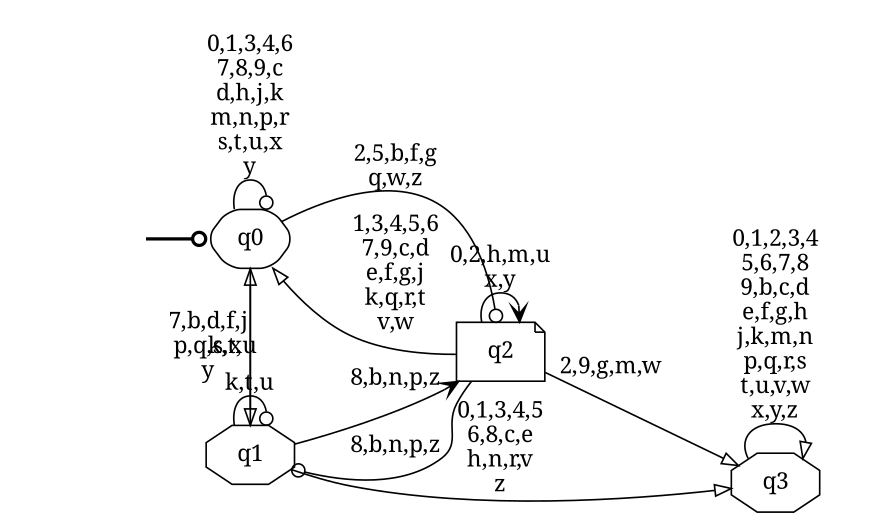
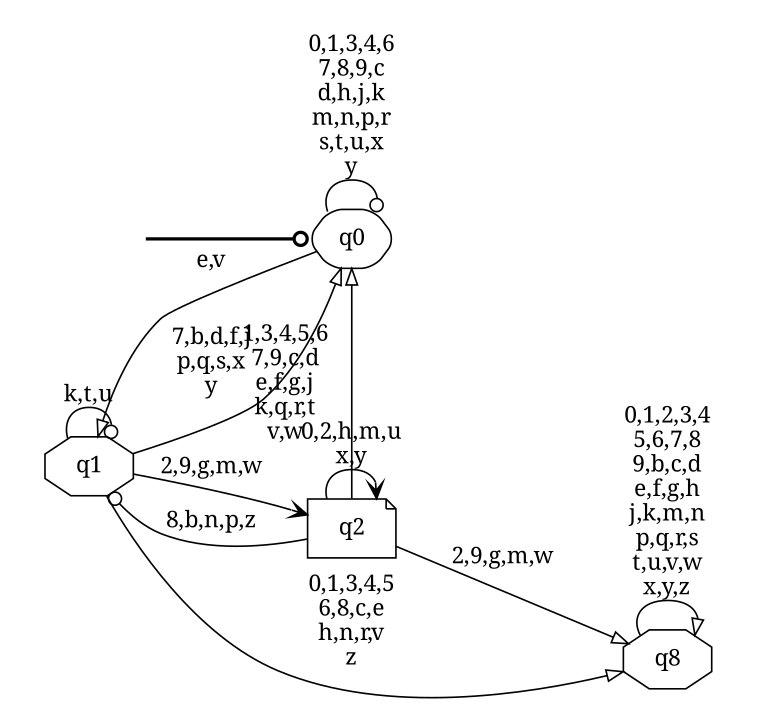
(419, 196) -> none
(233, 347) -> (212, 261)
(396, 379) -> (212, 467)
(776, 483) -> (668, 659)
